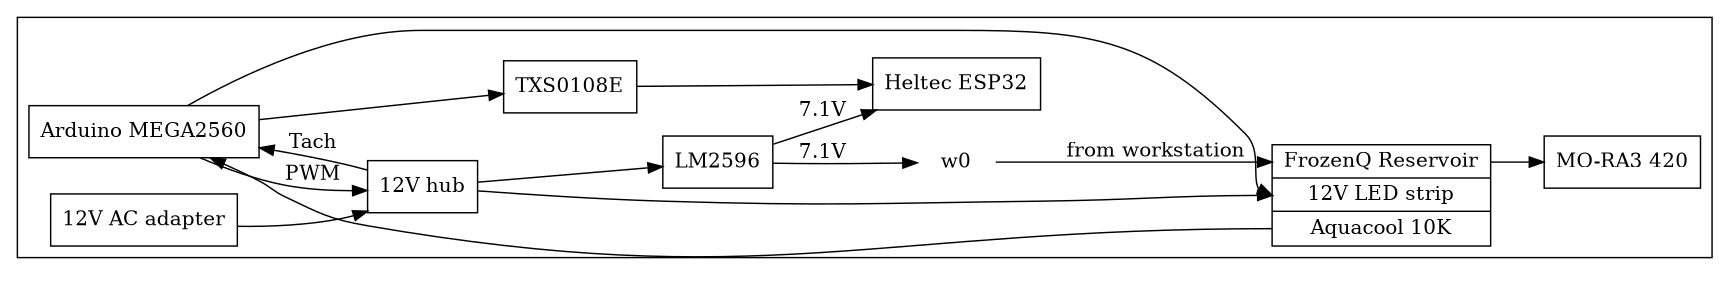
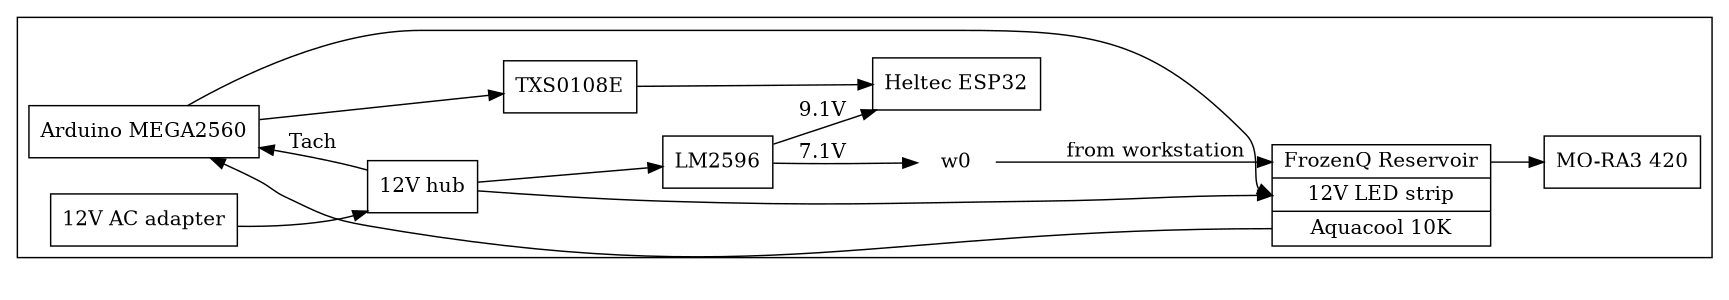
(823, 111) -> (823, 111)
(282, 185) -> none
